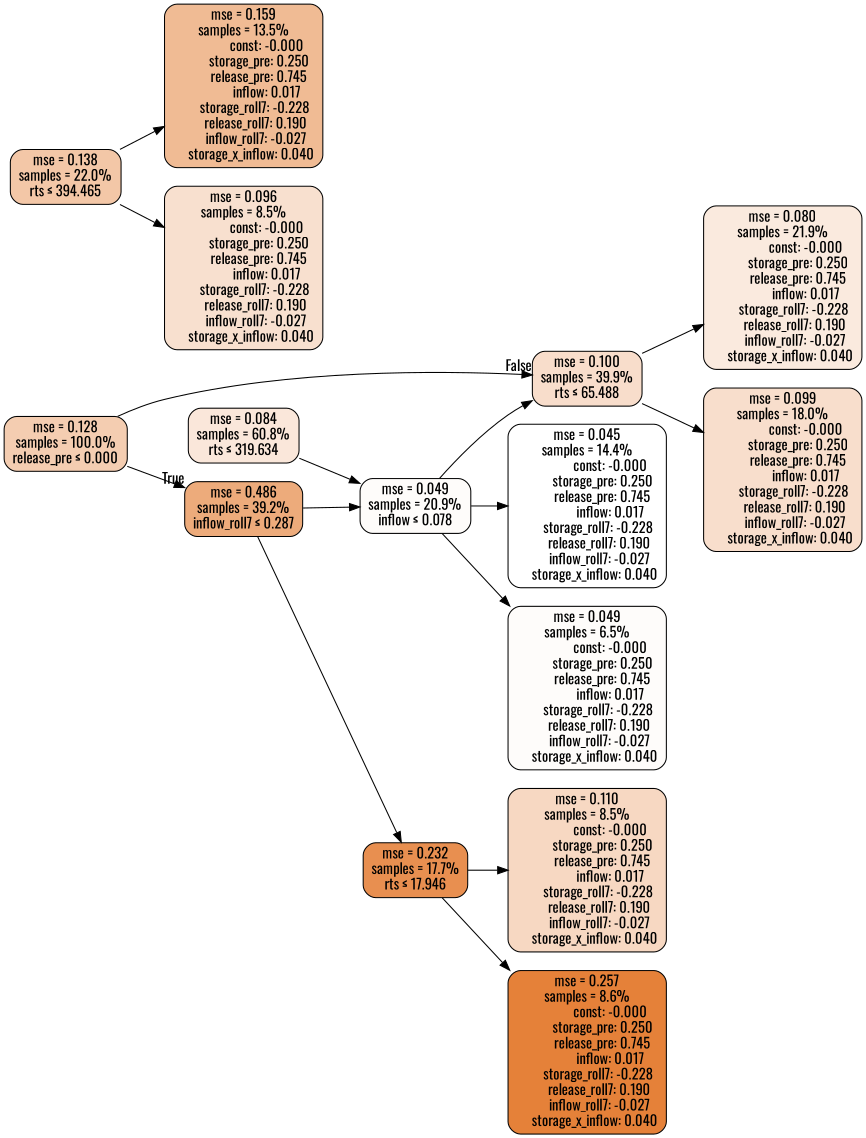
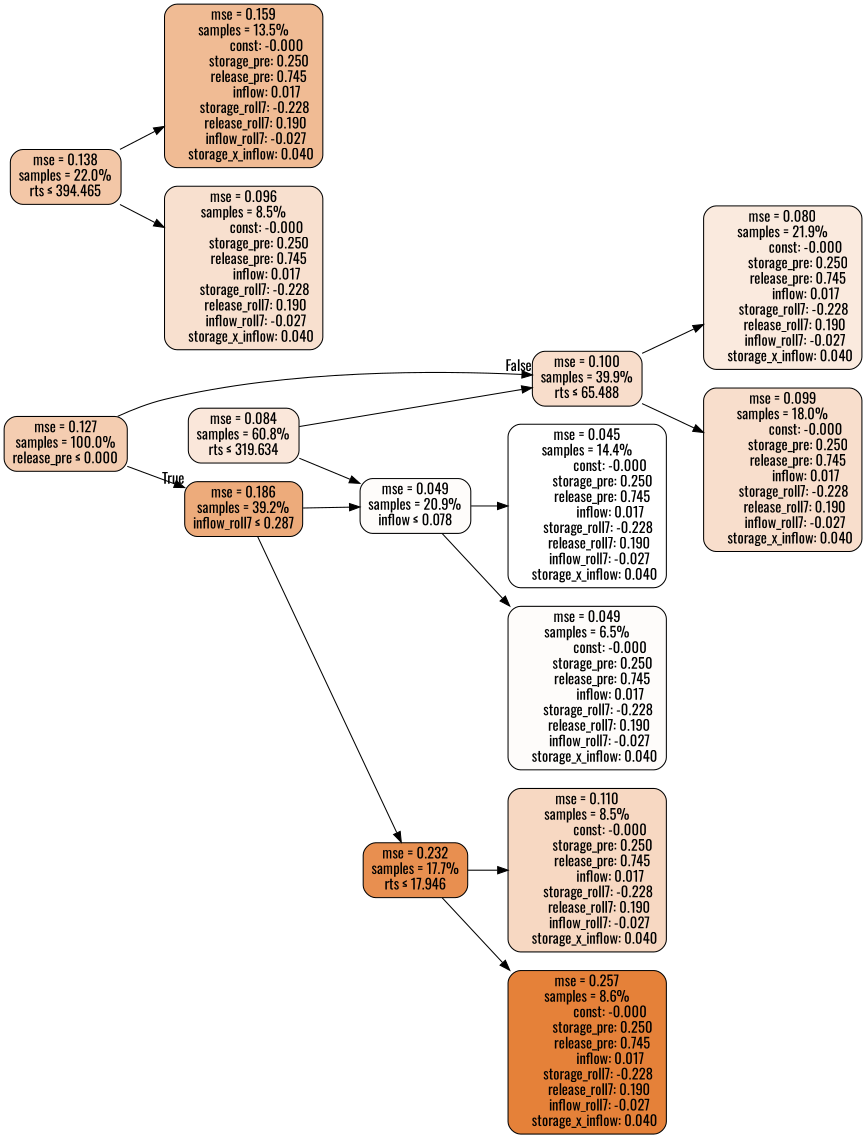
(478, 439) -> (410, 408)
(66, 444) -> (66, 444)
(244, 509) -> (244, 509)
